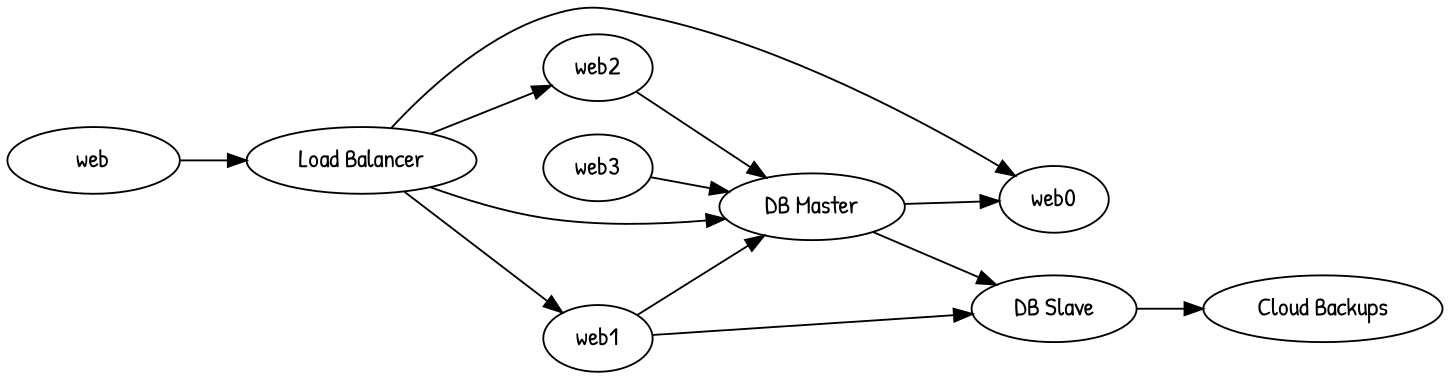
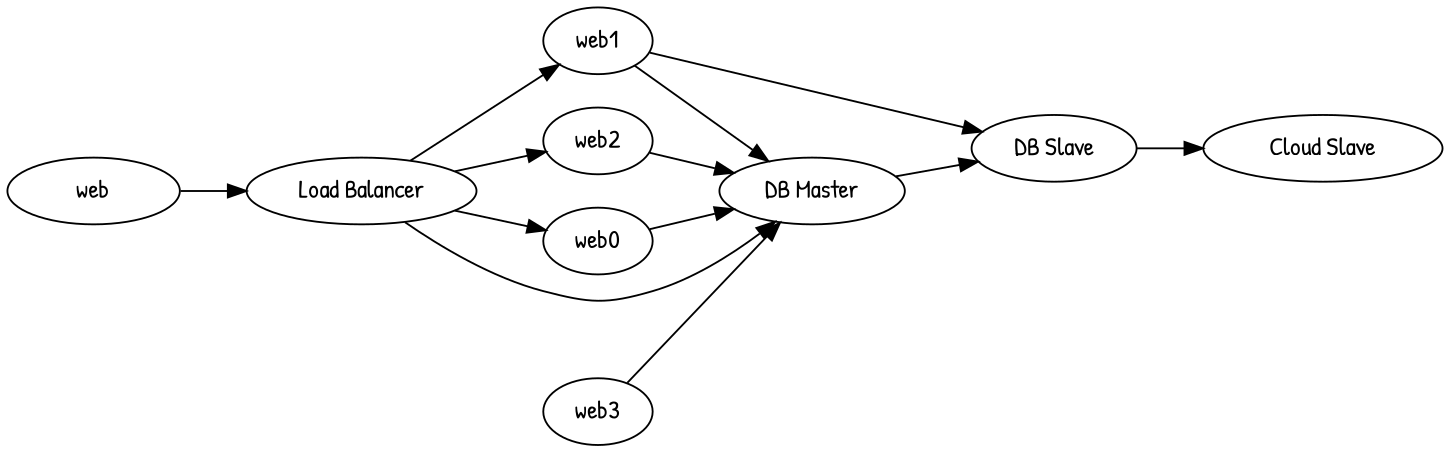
(942, 203) -> (682, 221)
(1323, 309) -> (1323, 148)
